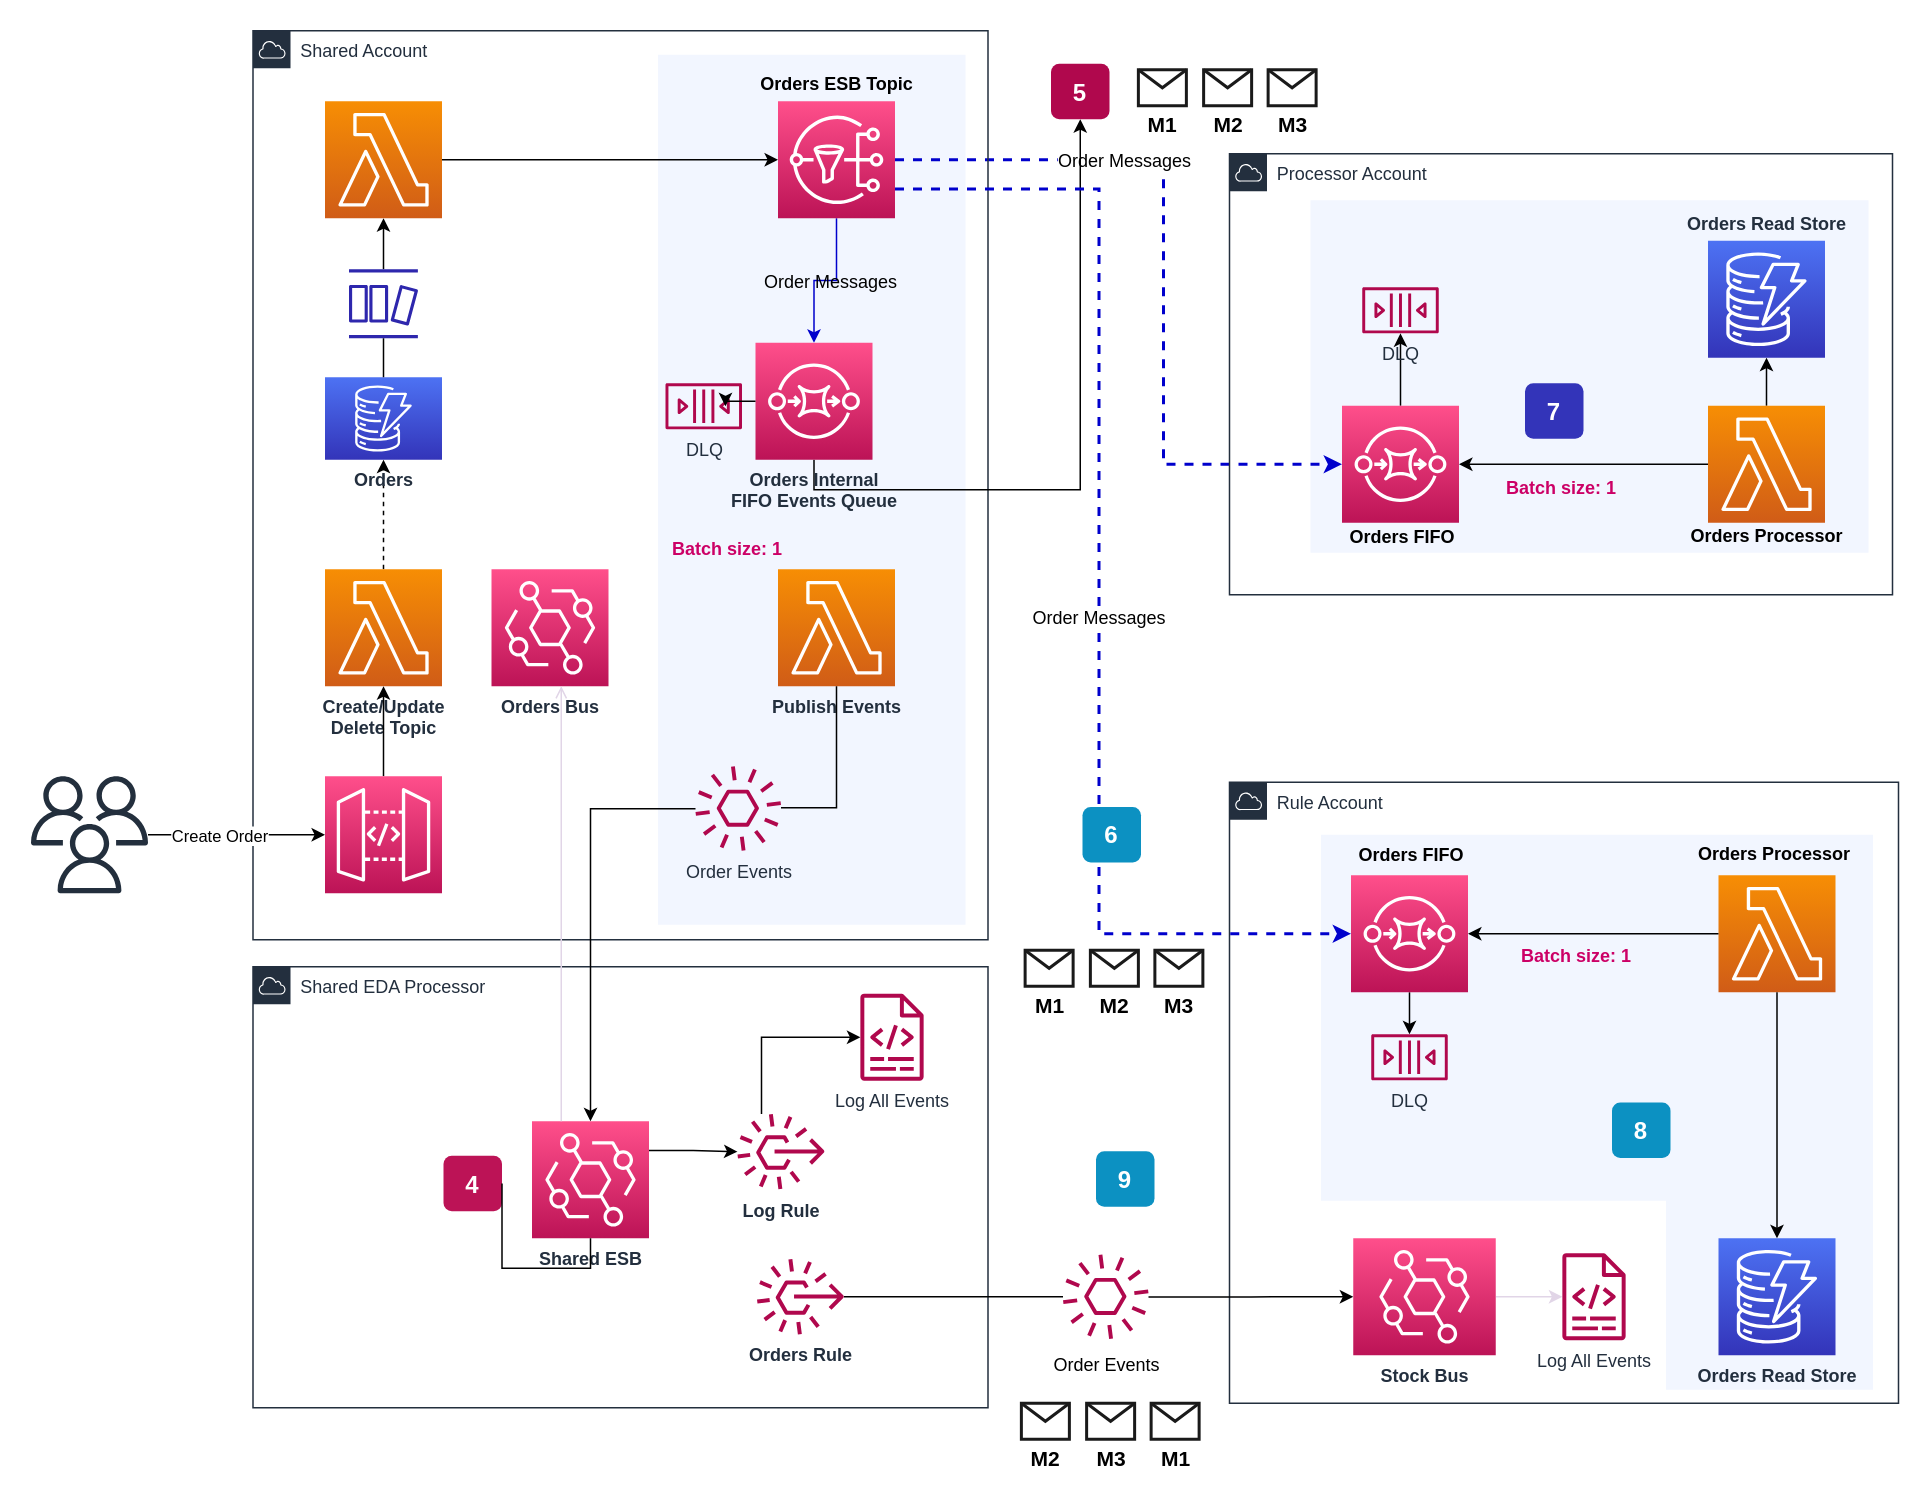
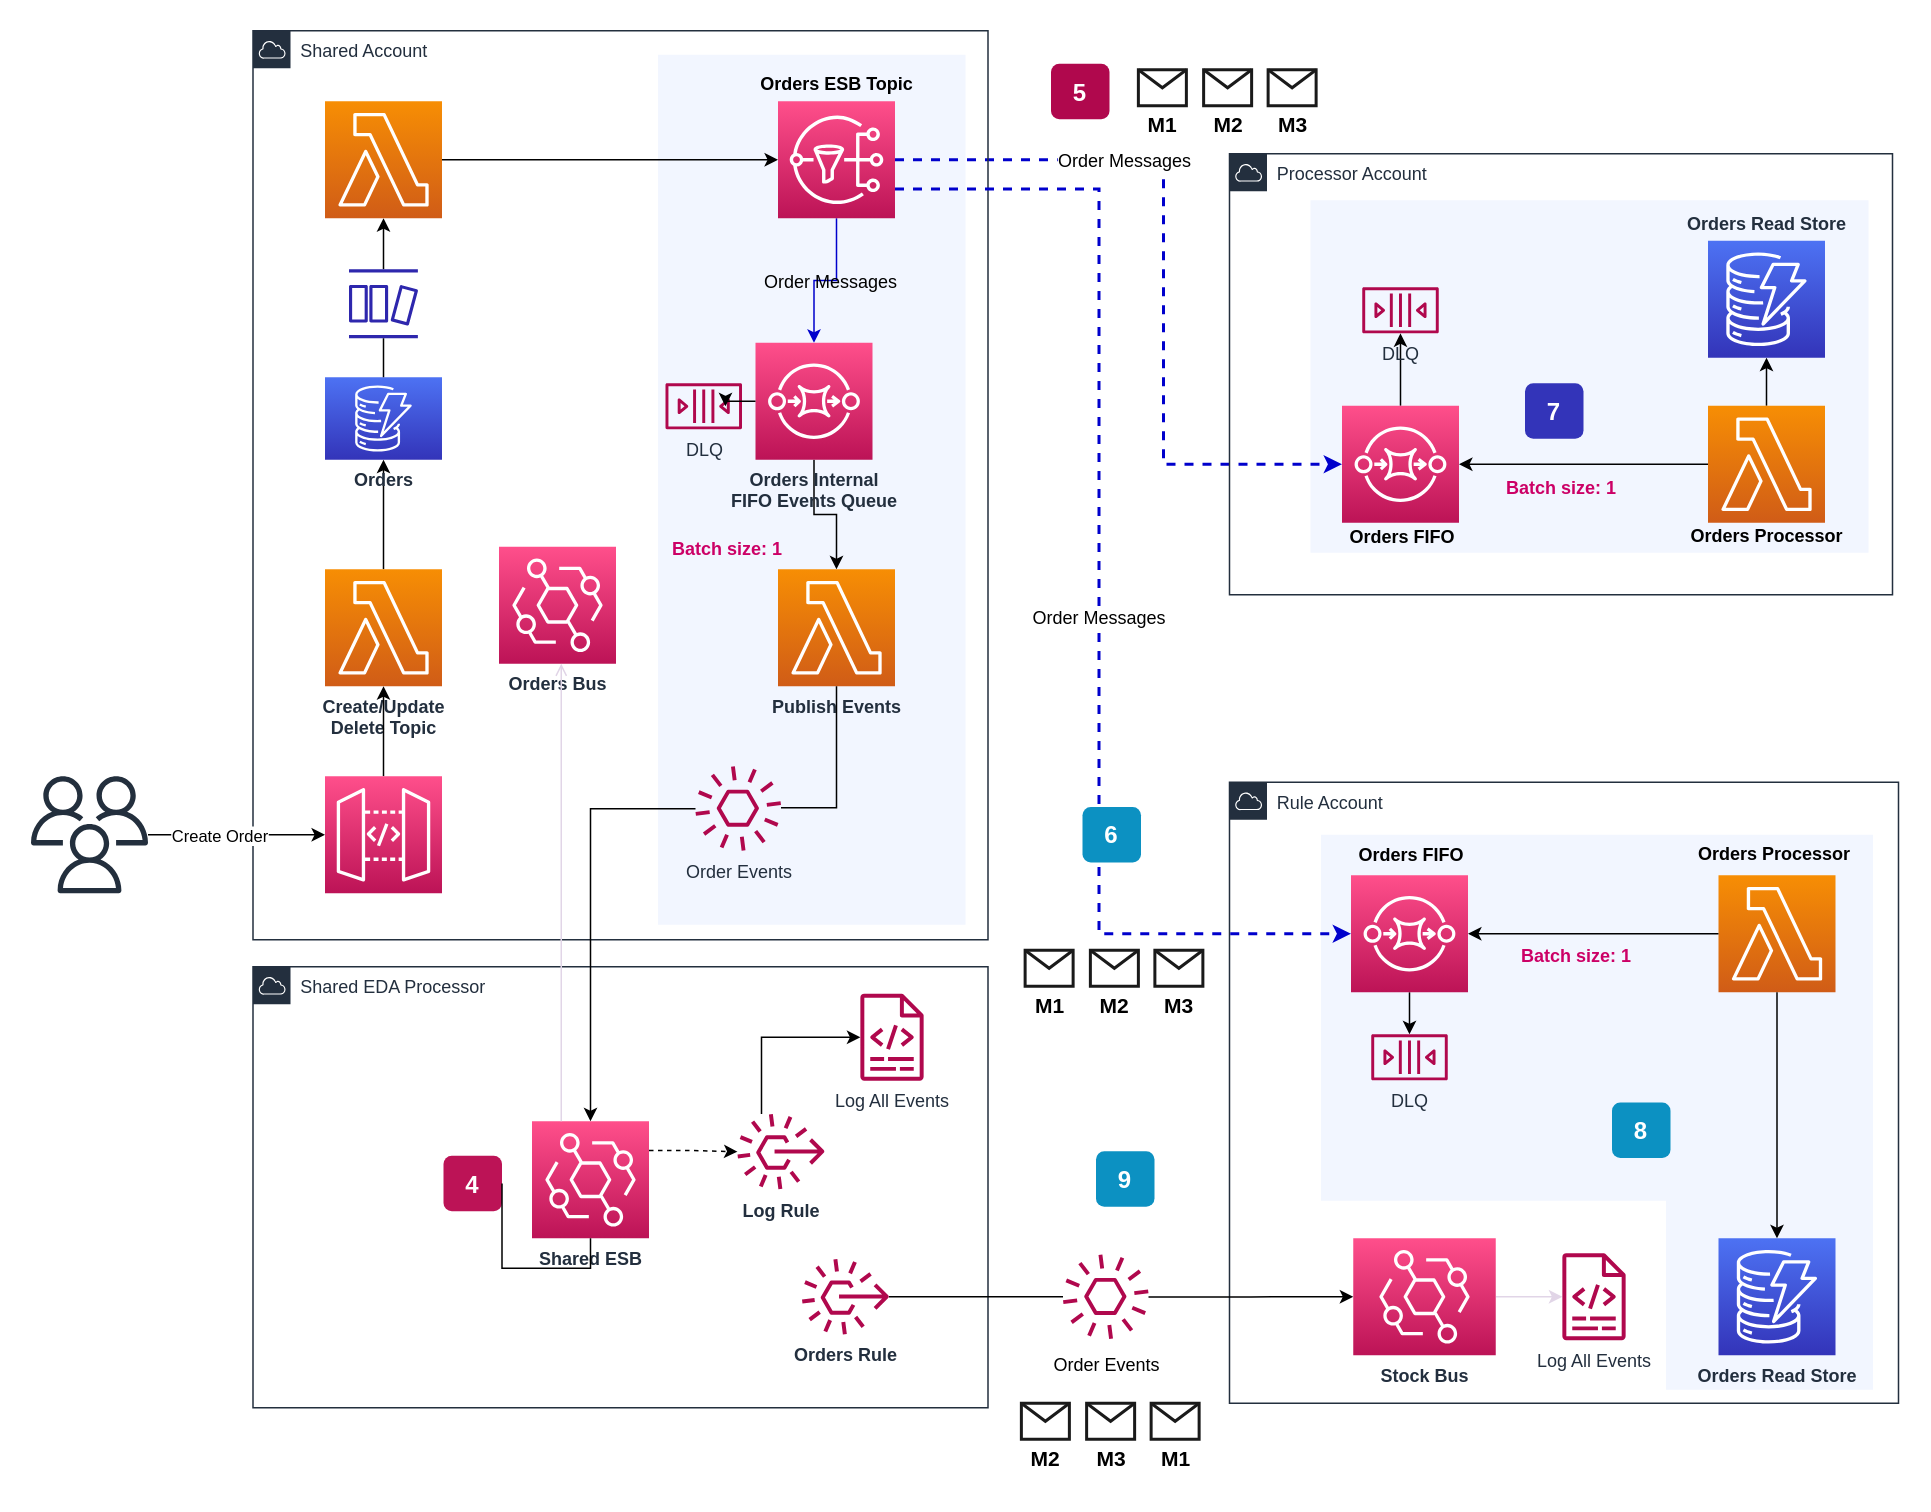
(1080, 445) -> (834, 515)
(383, 527) -> (383, 527)
(550, 628) -> (557, 605)
(689, 1151) -> (689, 1151)
(800, 1297) -> (845, 1297)
